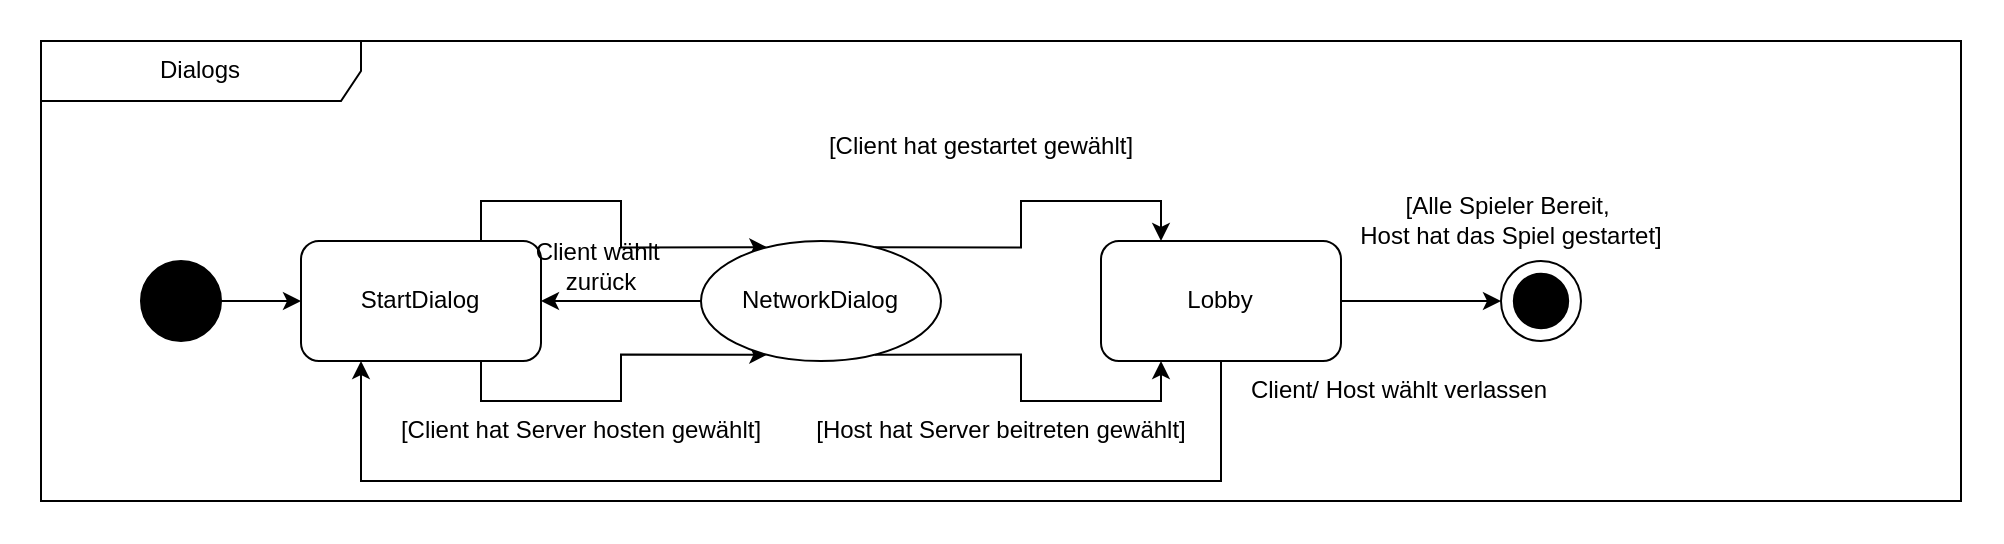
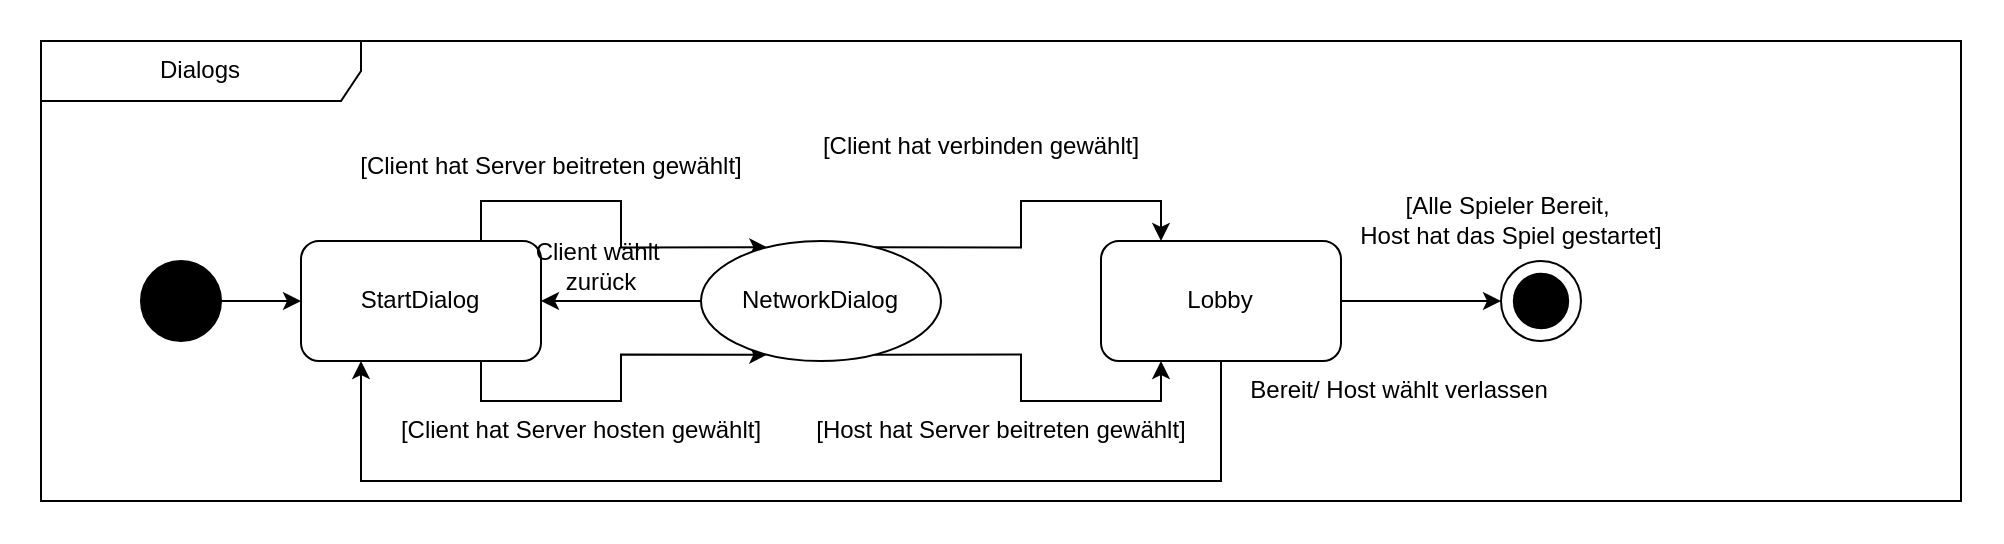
(982, 147) -> (982, 147)
none -> (551, 167)
(1400, 391) -> (1400, 391)
